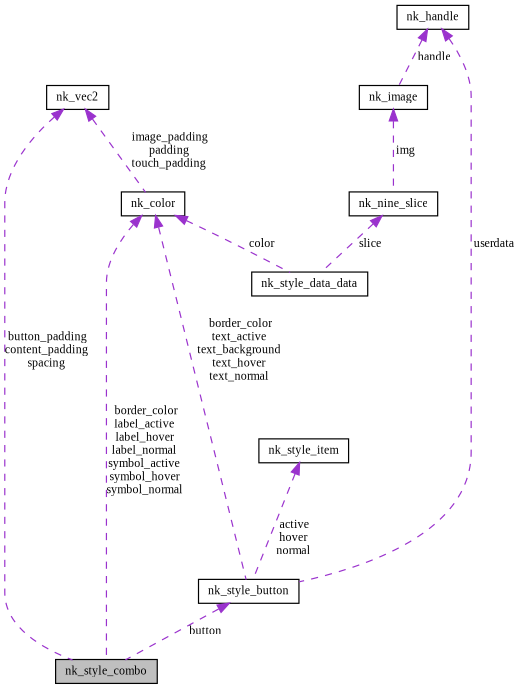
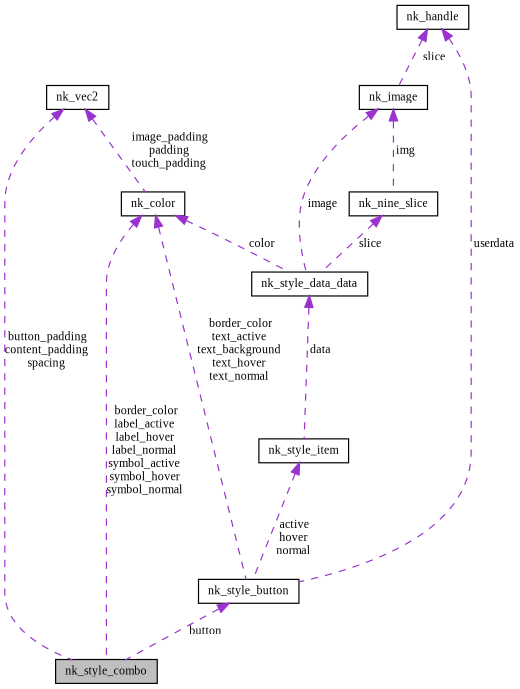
(433, 57) -> (433, 57)
none -> (309, 184)
none -> (307, 373)
